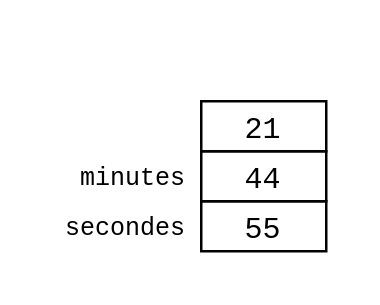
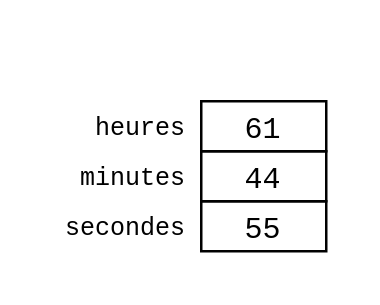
none -> (126, 126)
(263, 128) -> (263, 128)
